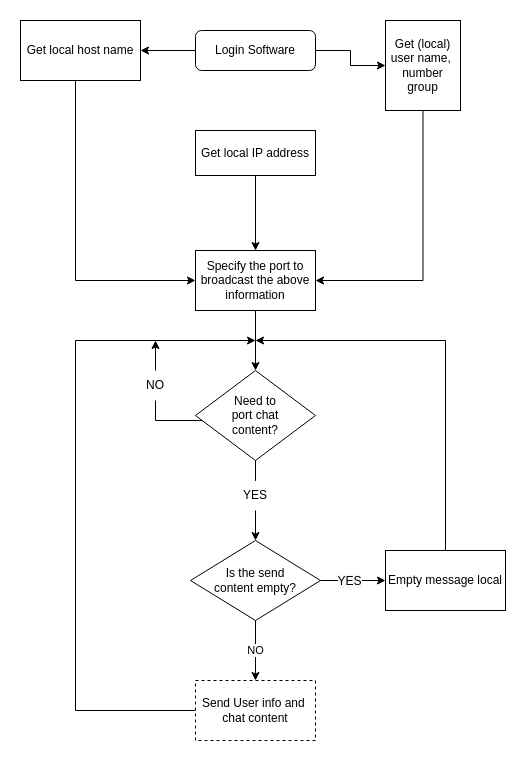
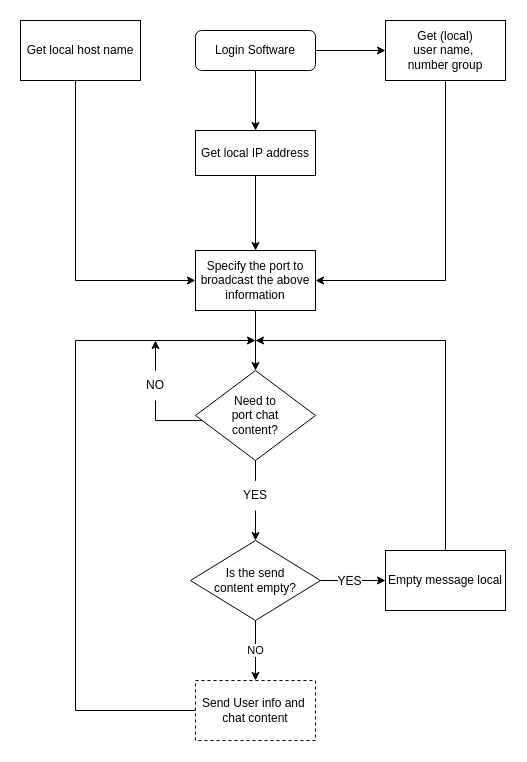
(171, 51) -> none
(423, 66) -> (446, 51)
none -> (256, 97)
